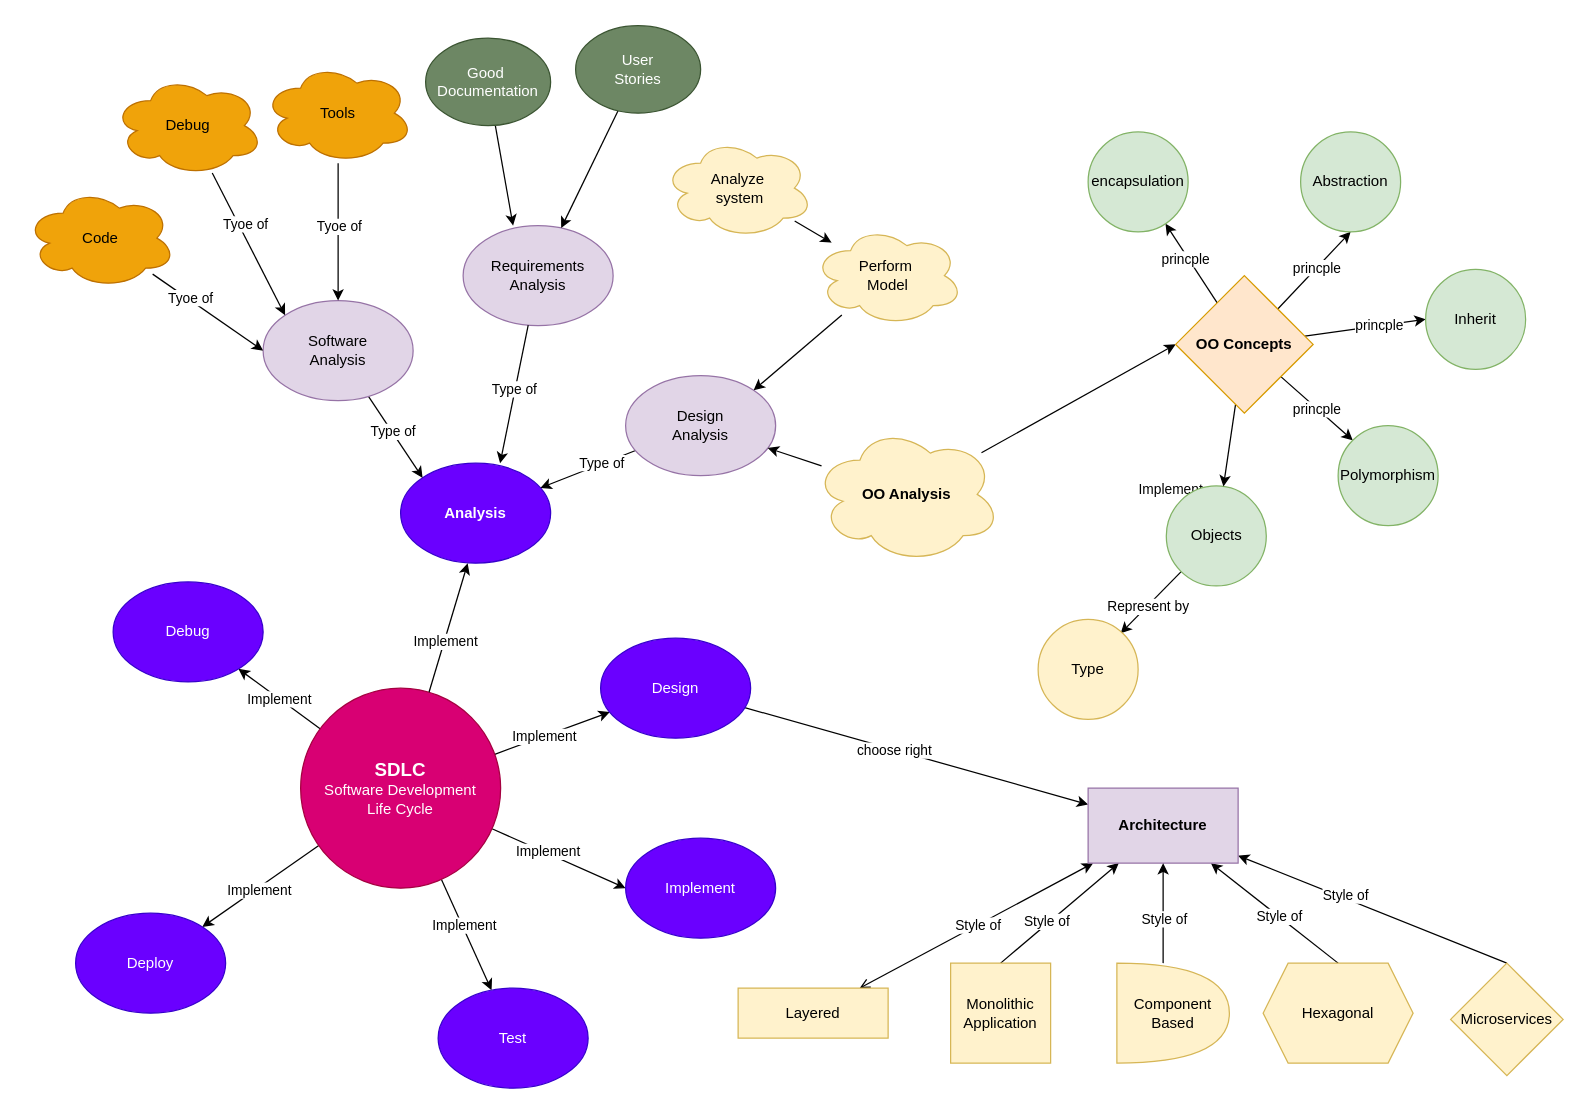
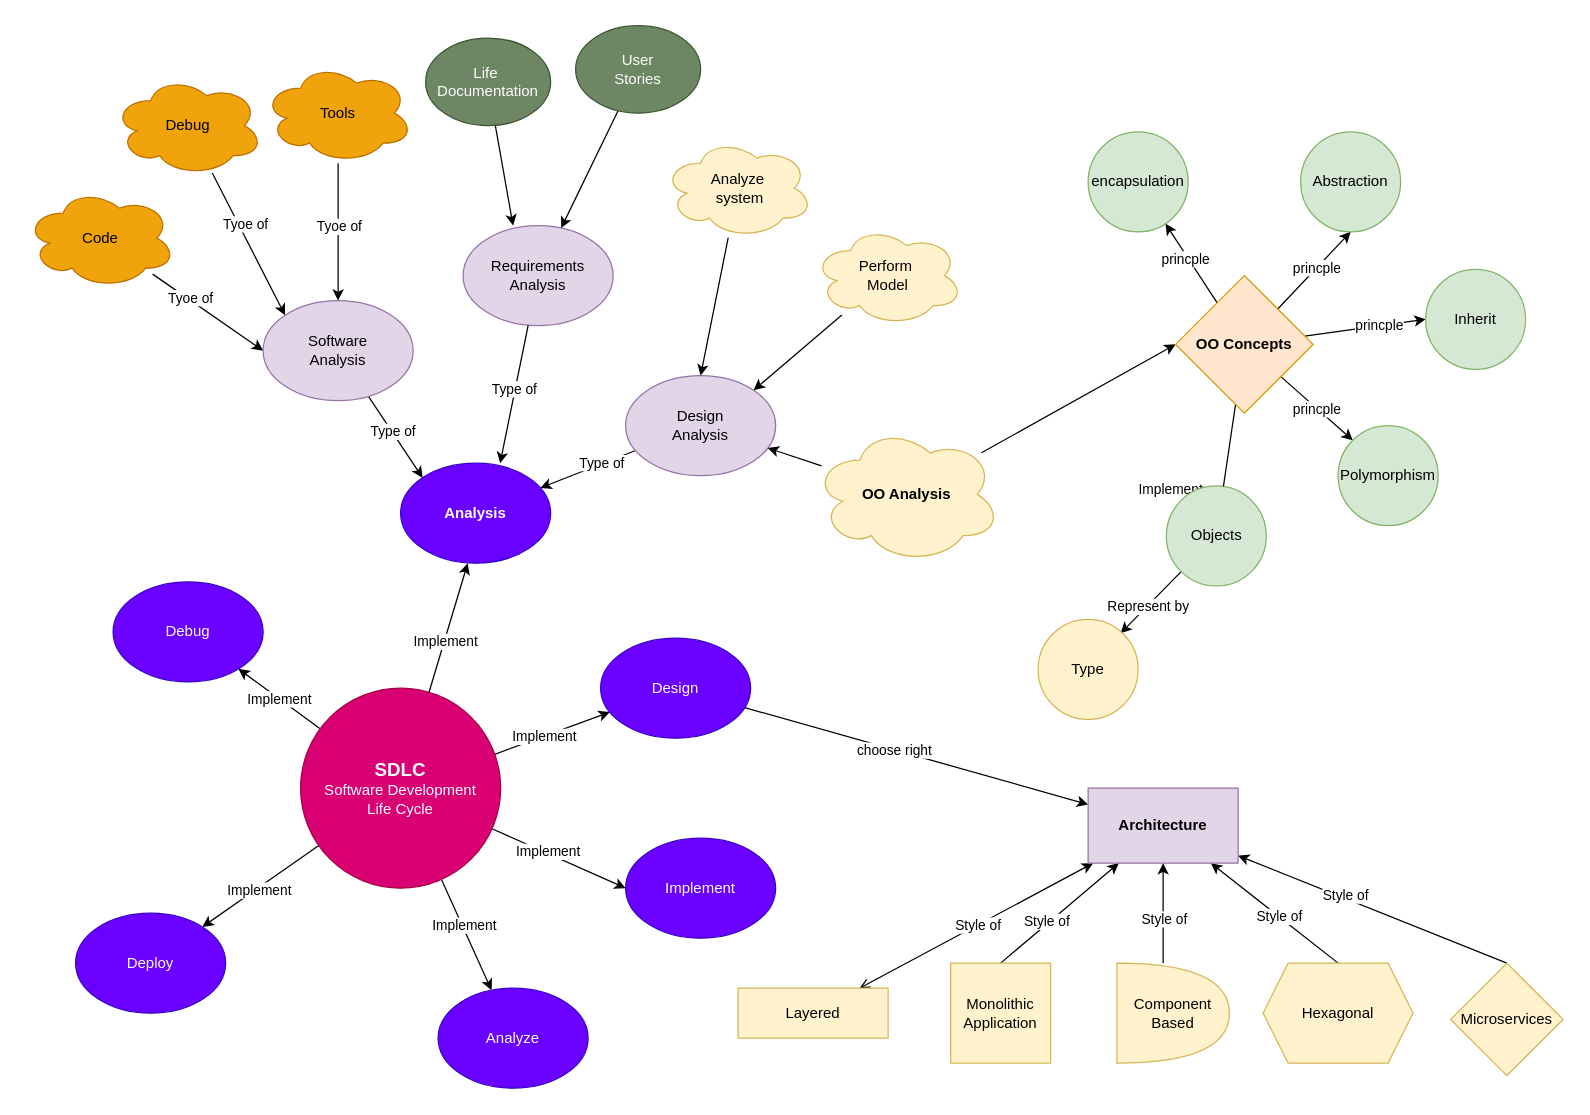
(488, 82) -> (488, 82)
(810, 230) -> (715, 303)
(1225, 477) -> (1224, 481)
(513, 1038) -> (513, 1038)
